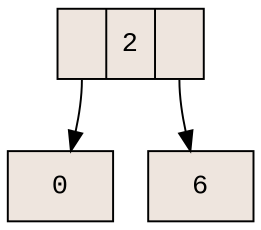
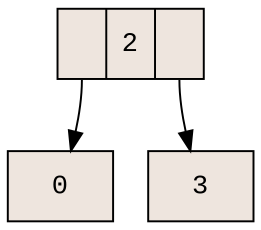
(201, 186) -> (201, 186)
